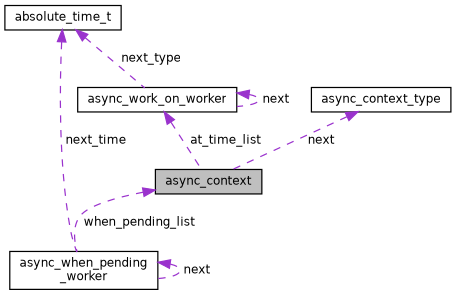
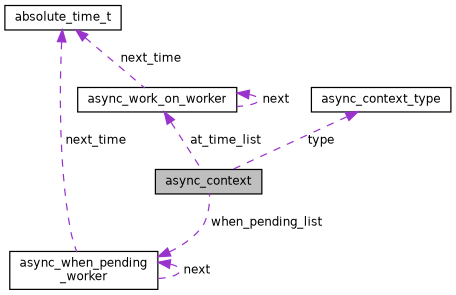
(149, 59) -> (149, 59)
(319, 141) -> (319, 141)
(93, 207) -> (200, 230)
